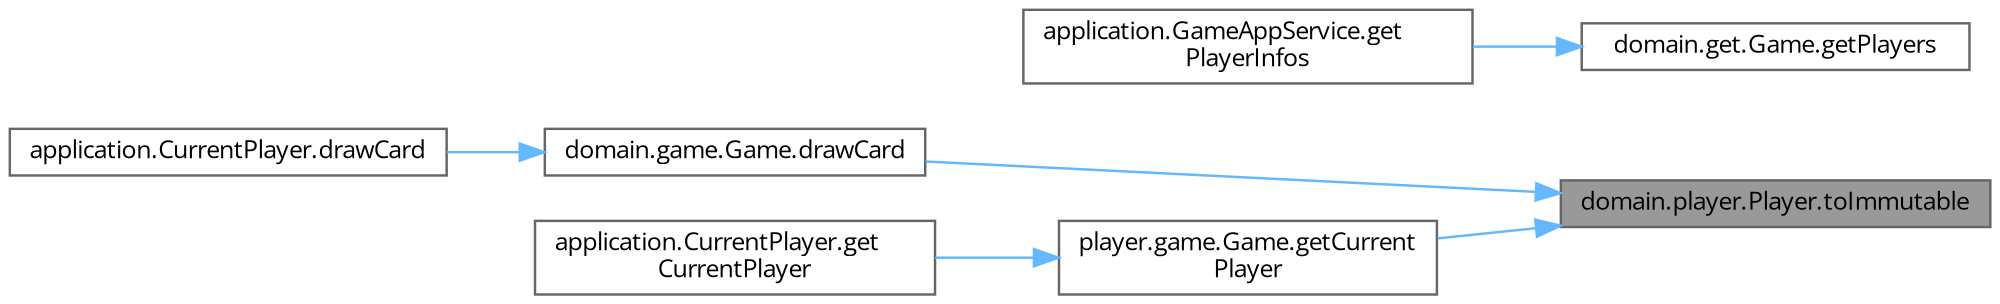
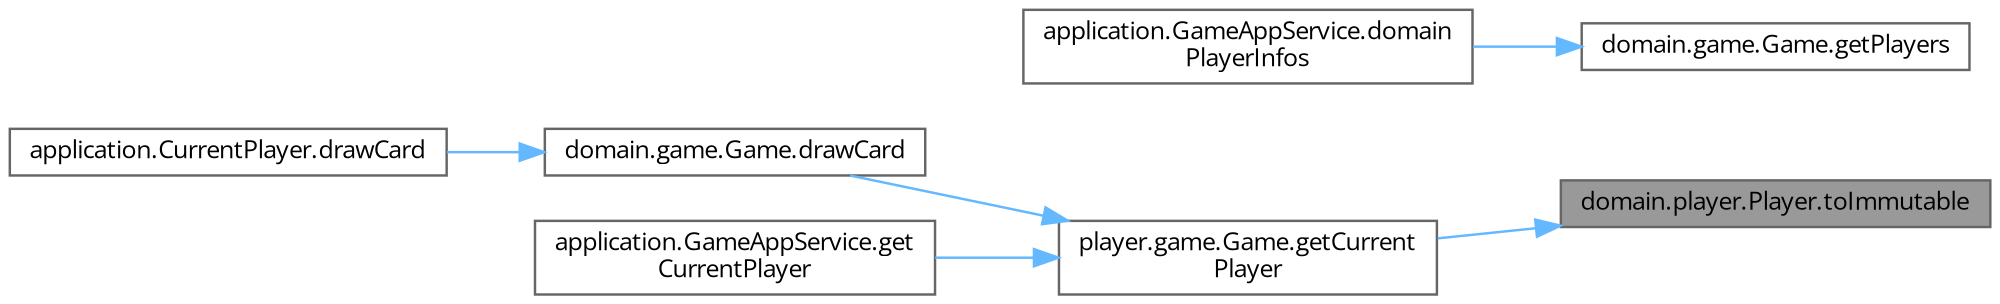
(1248, 47) -> (1248, 47)
(1776, 47) -> (1776, 47)
(1231, 177) -> (947, 196)
(735, 258) -> (735, 258)
